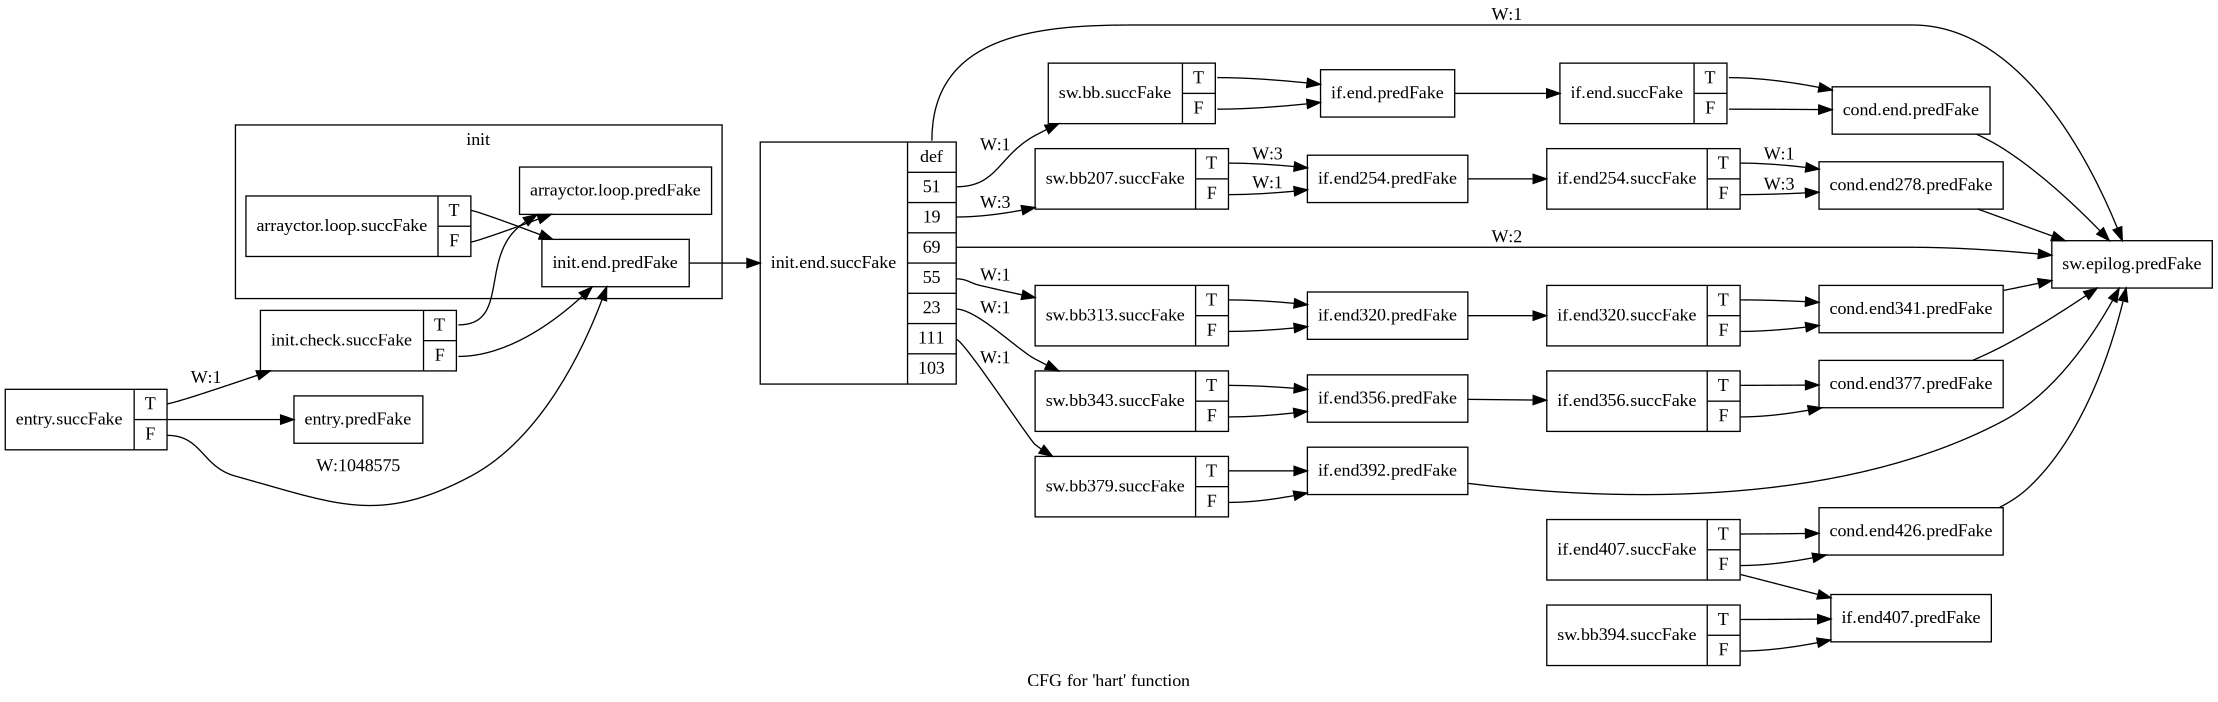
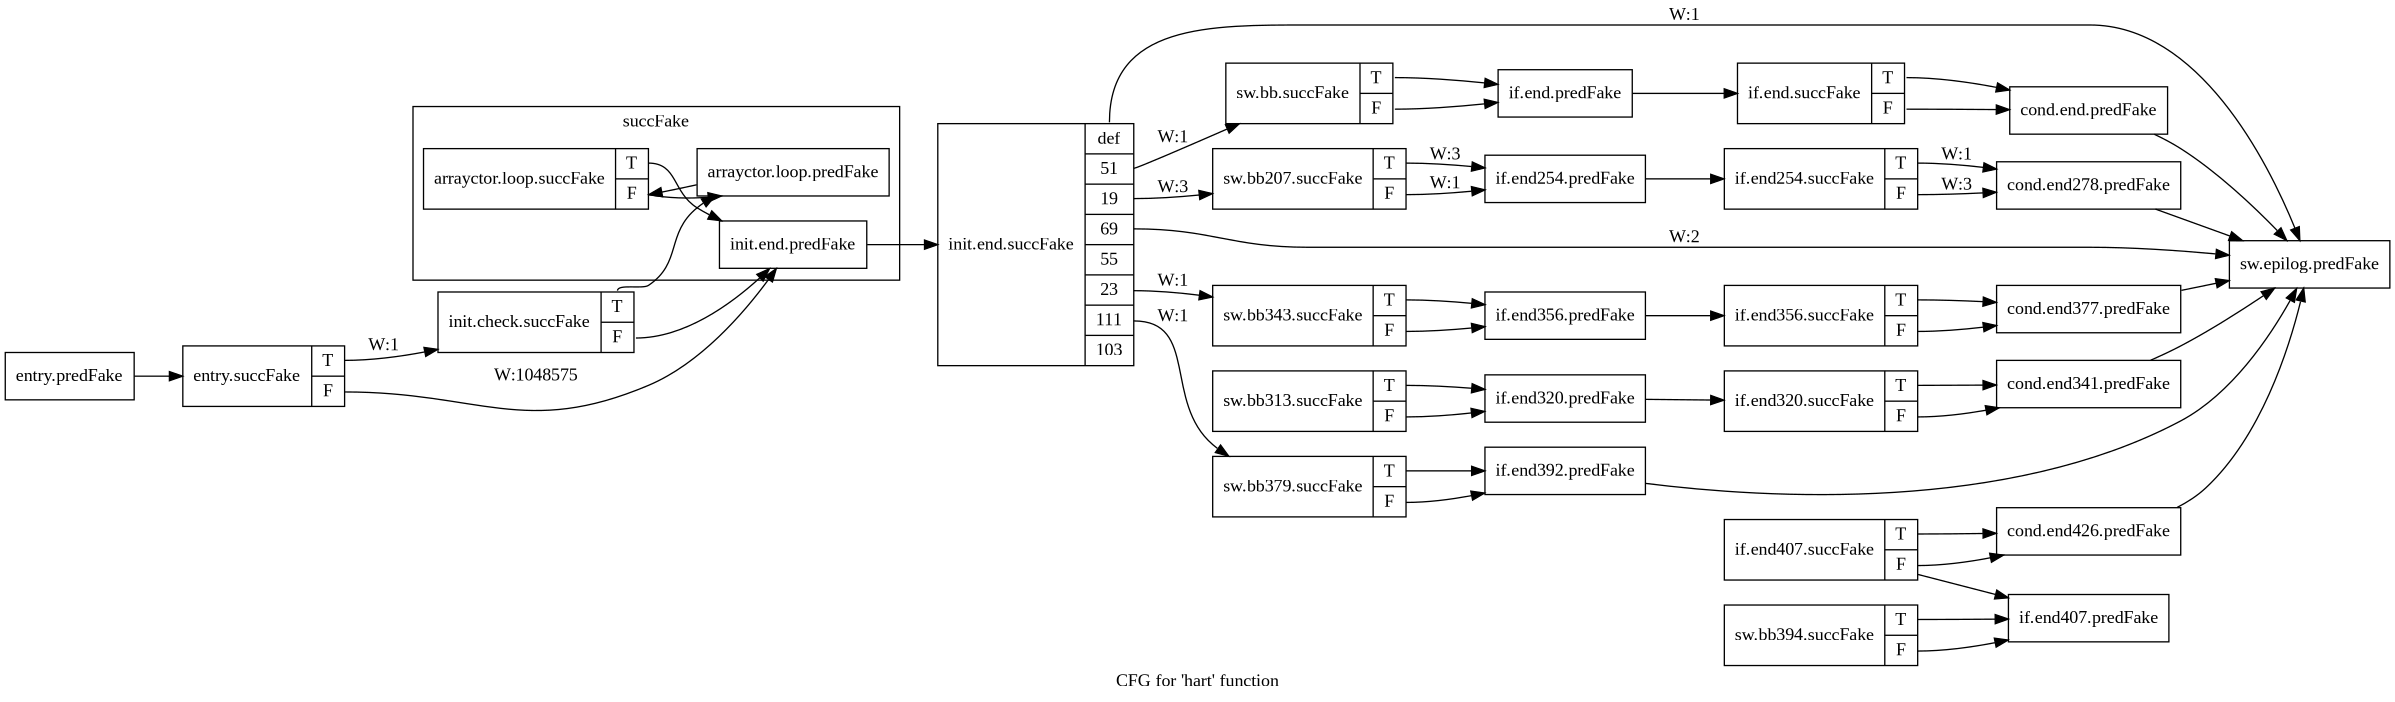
(479, 140) -> (656, 122)
none -> (688, 187)
(989, 288) -> none
(224, 420) -> (152, 376)
